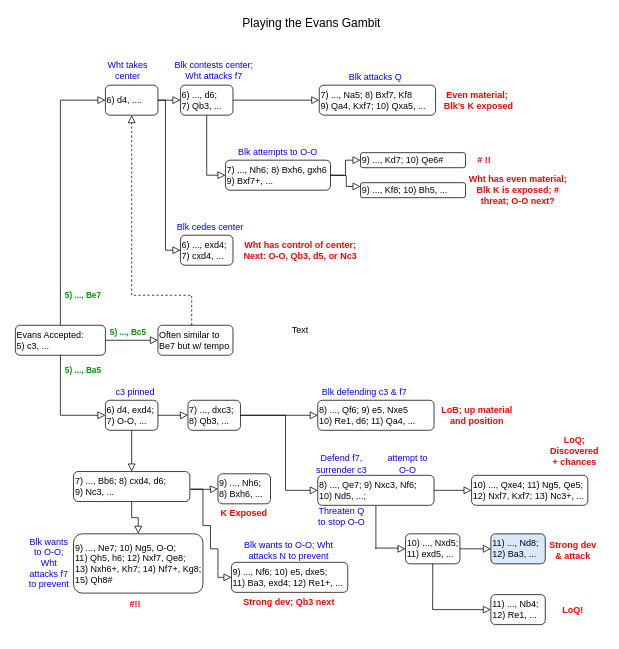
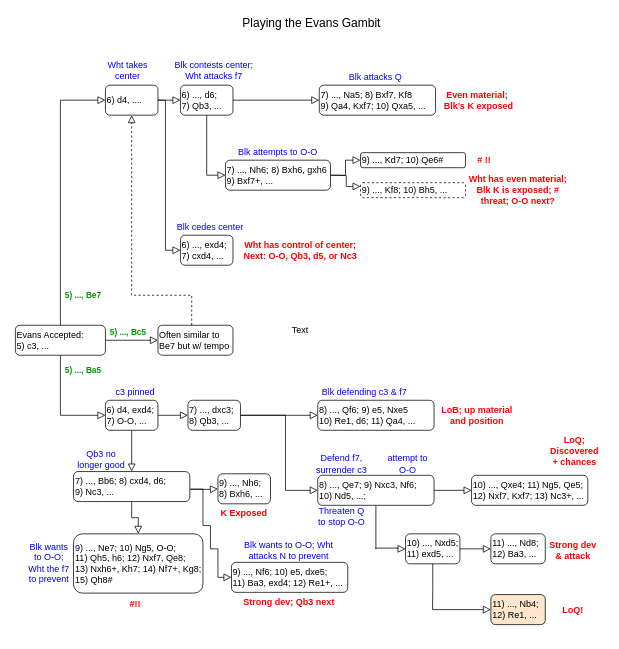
(413, 190) -> (413, 190)
none -> (101, 459)
(518, 549) -> (518, 549)
(49, 563) -> (49, 563)
(518, 609) -> (518, 609)
